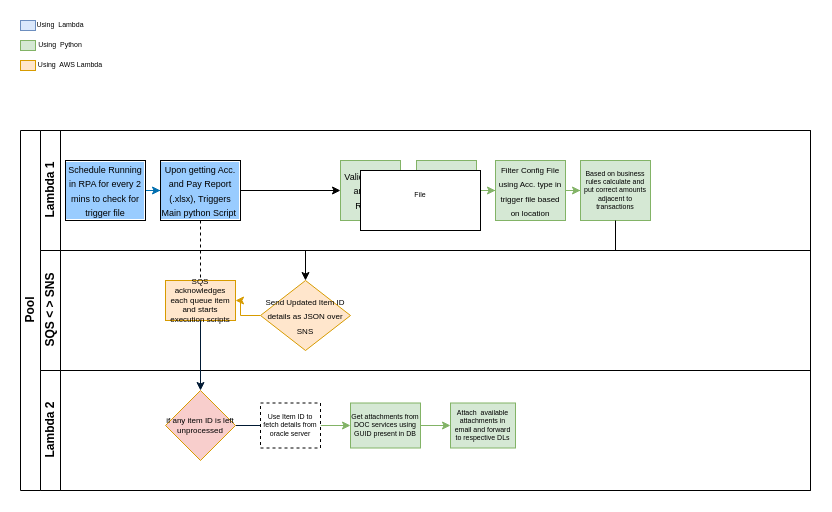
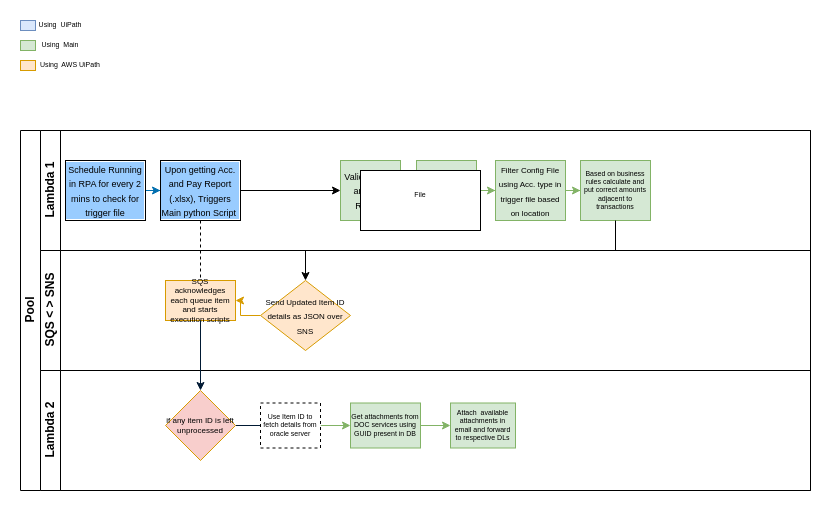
(61, 26) -> (61, 26)
(61, 46) -> (61, 46)
(71, 66) -> (71, 66)
